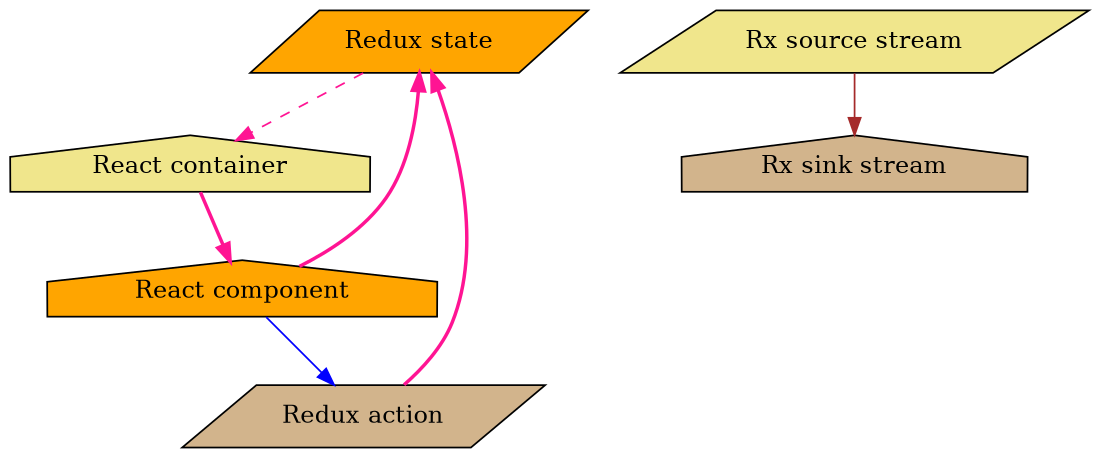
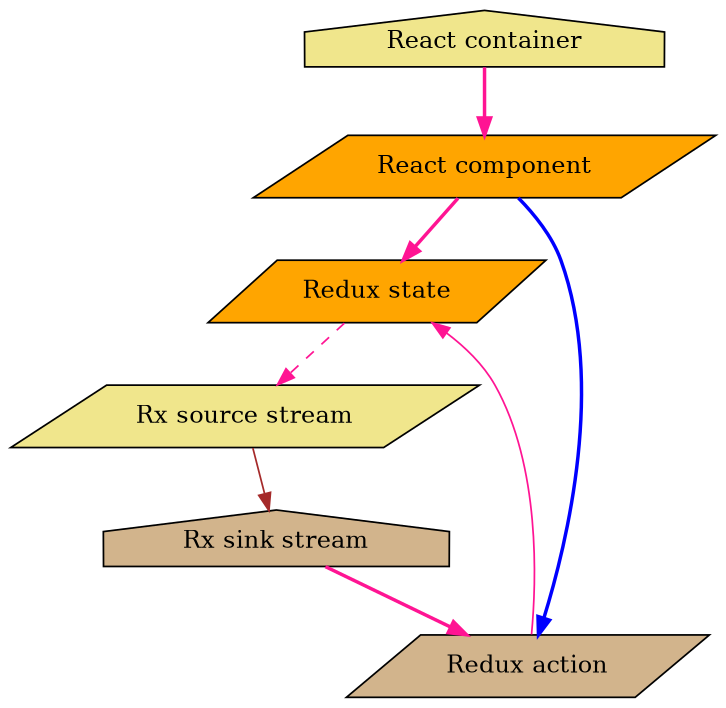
(307, 103) -> (317, 348)
(466, 245) -> (525, 472)
(242, 291) -> (485, 167)
(294, 345) -> (581, 402)
none -> (388, 597)
